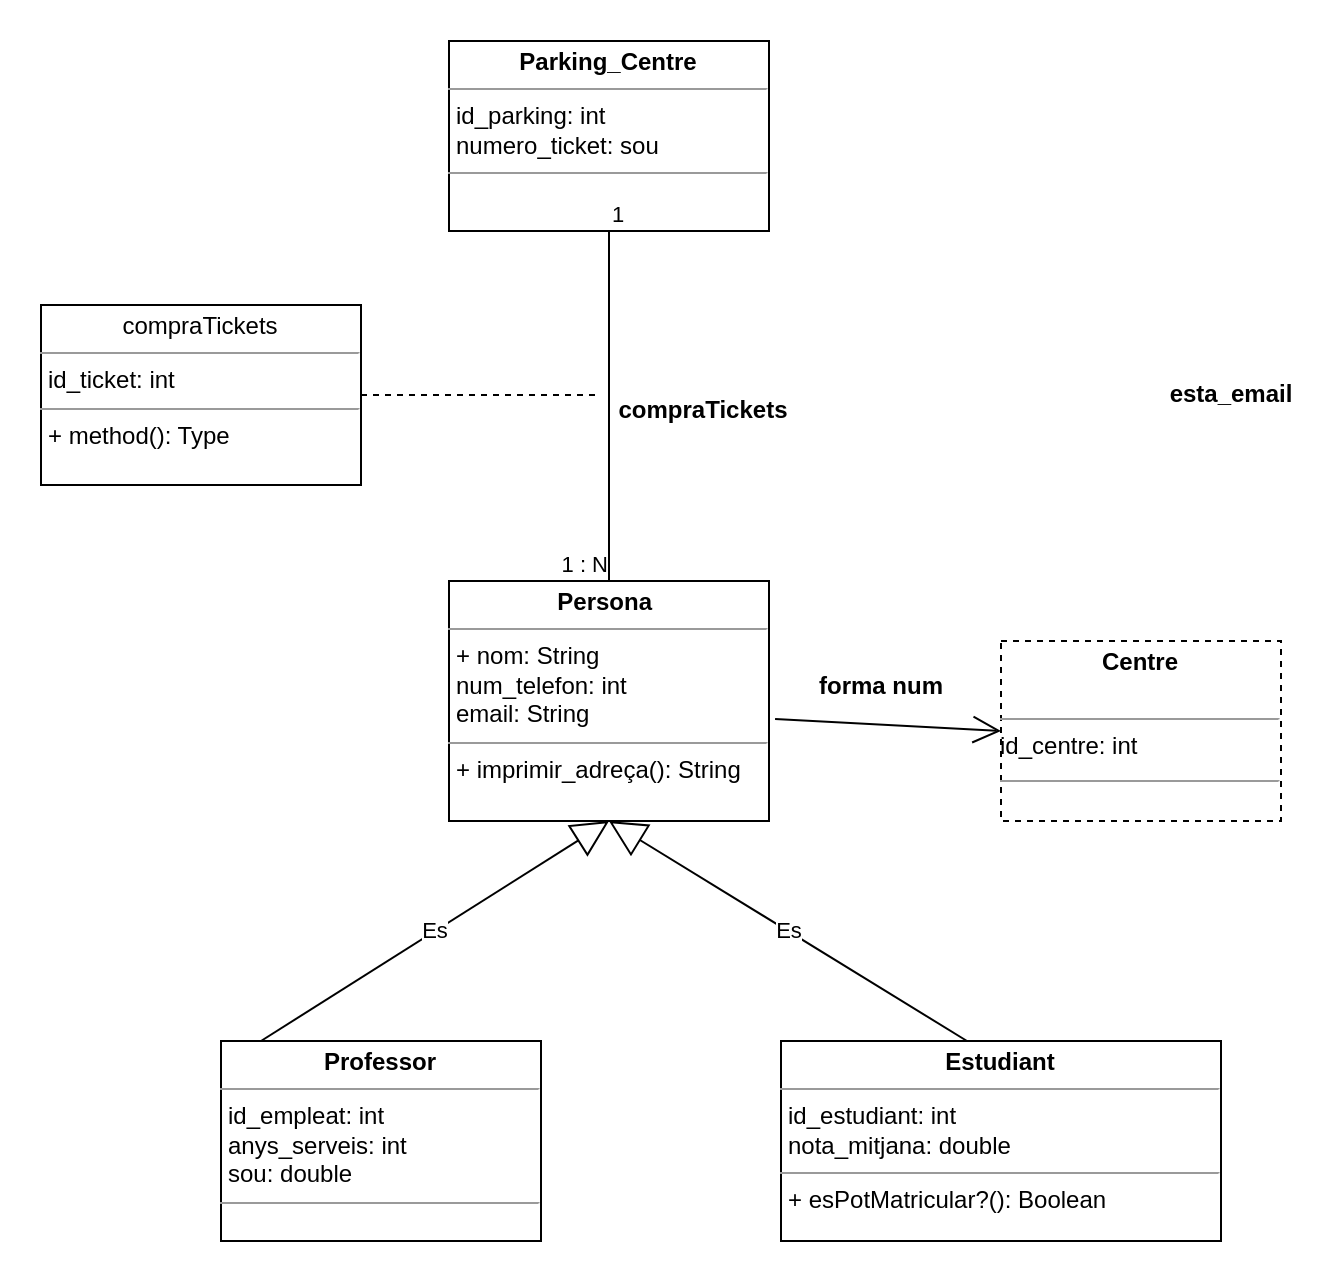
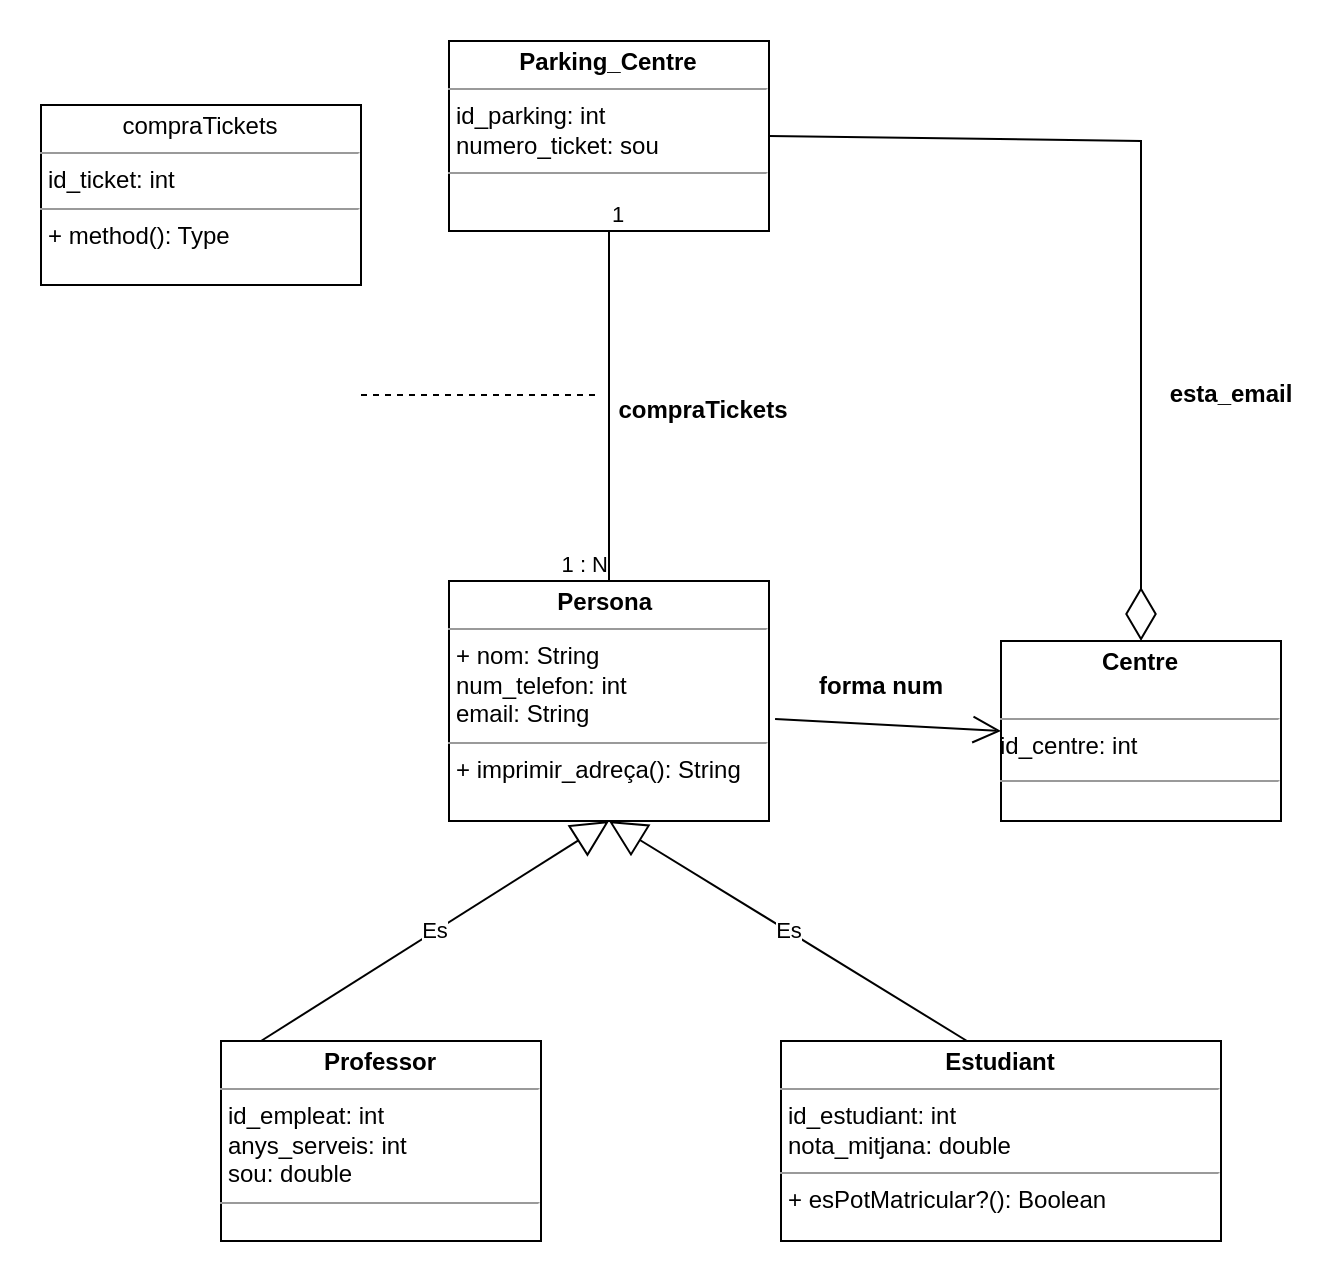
none -> (1141, 179)
(201, 395) -> (201, 195)
(1141, 731) -> (1141, 731)
